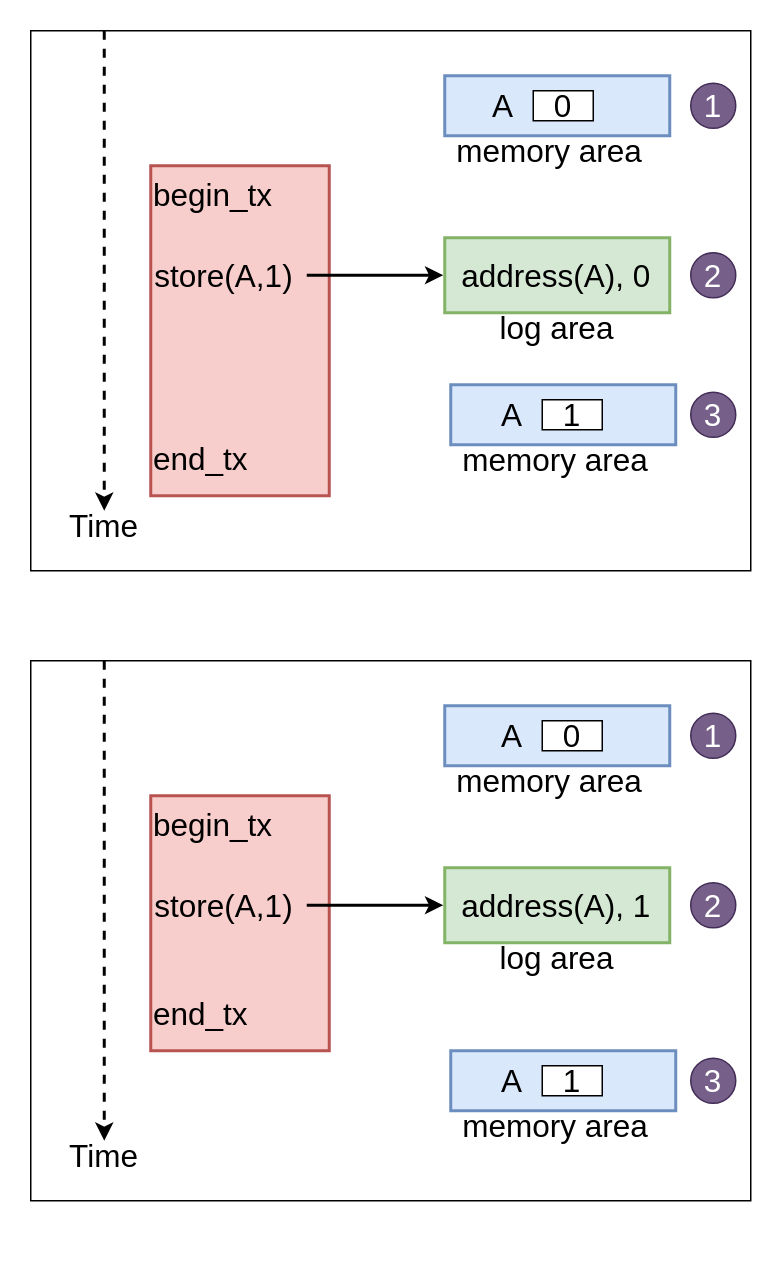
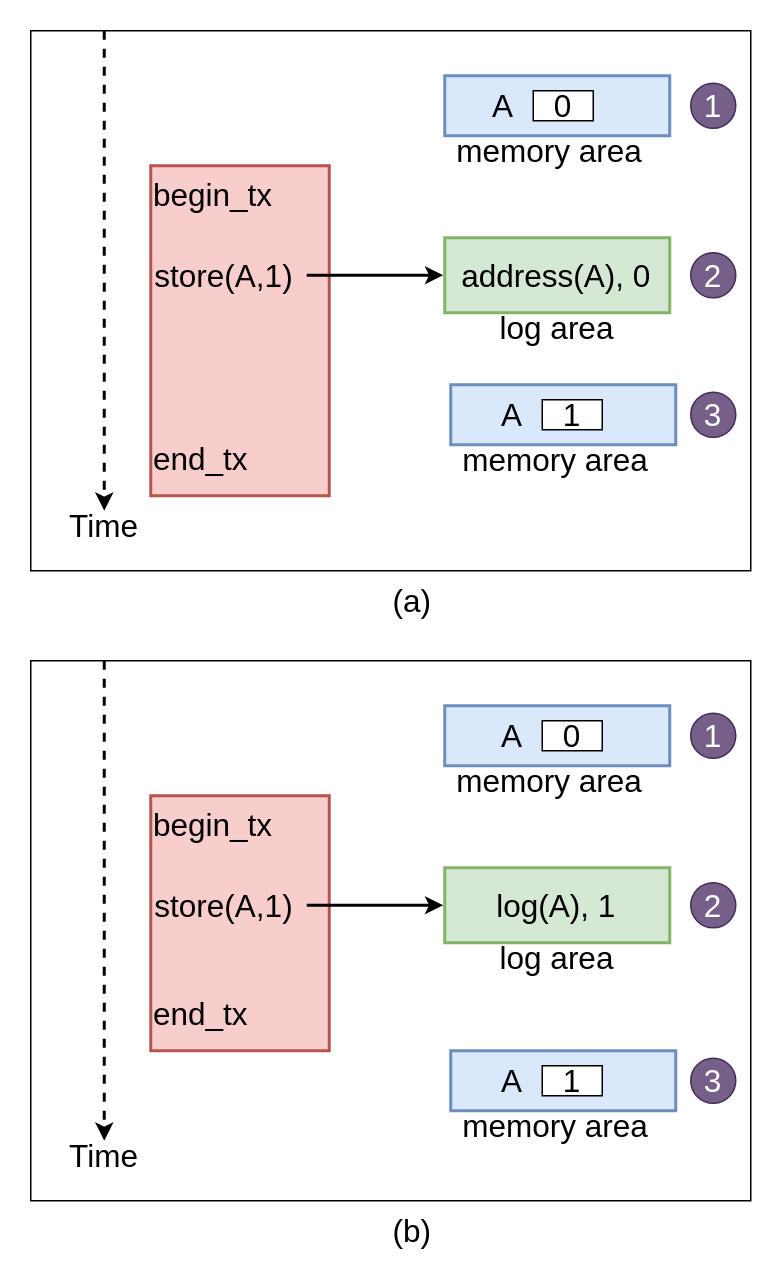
none -> (413, 601)
(557, 905) -> (557, 905)
none -> (413, 1231)
